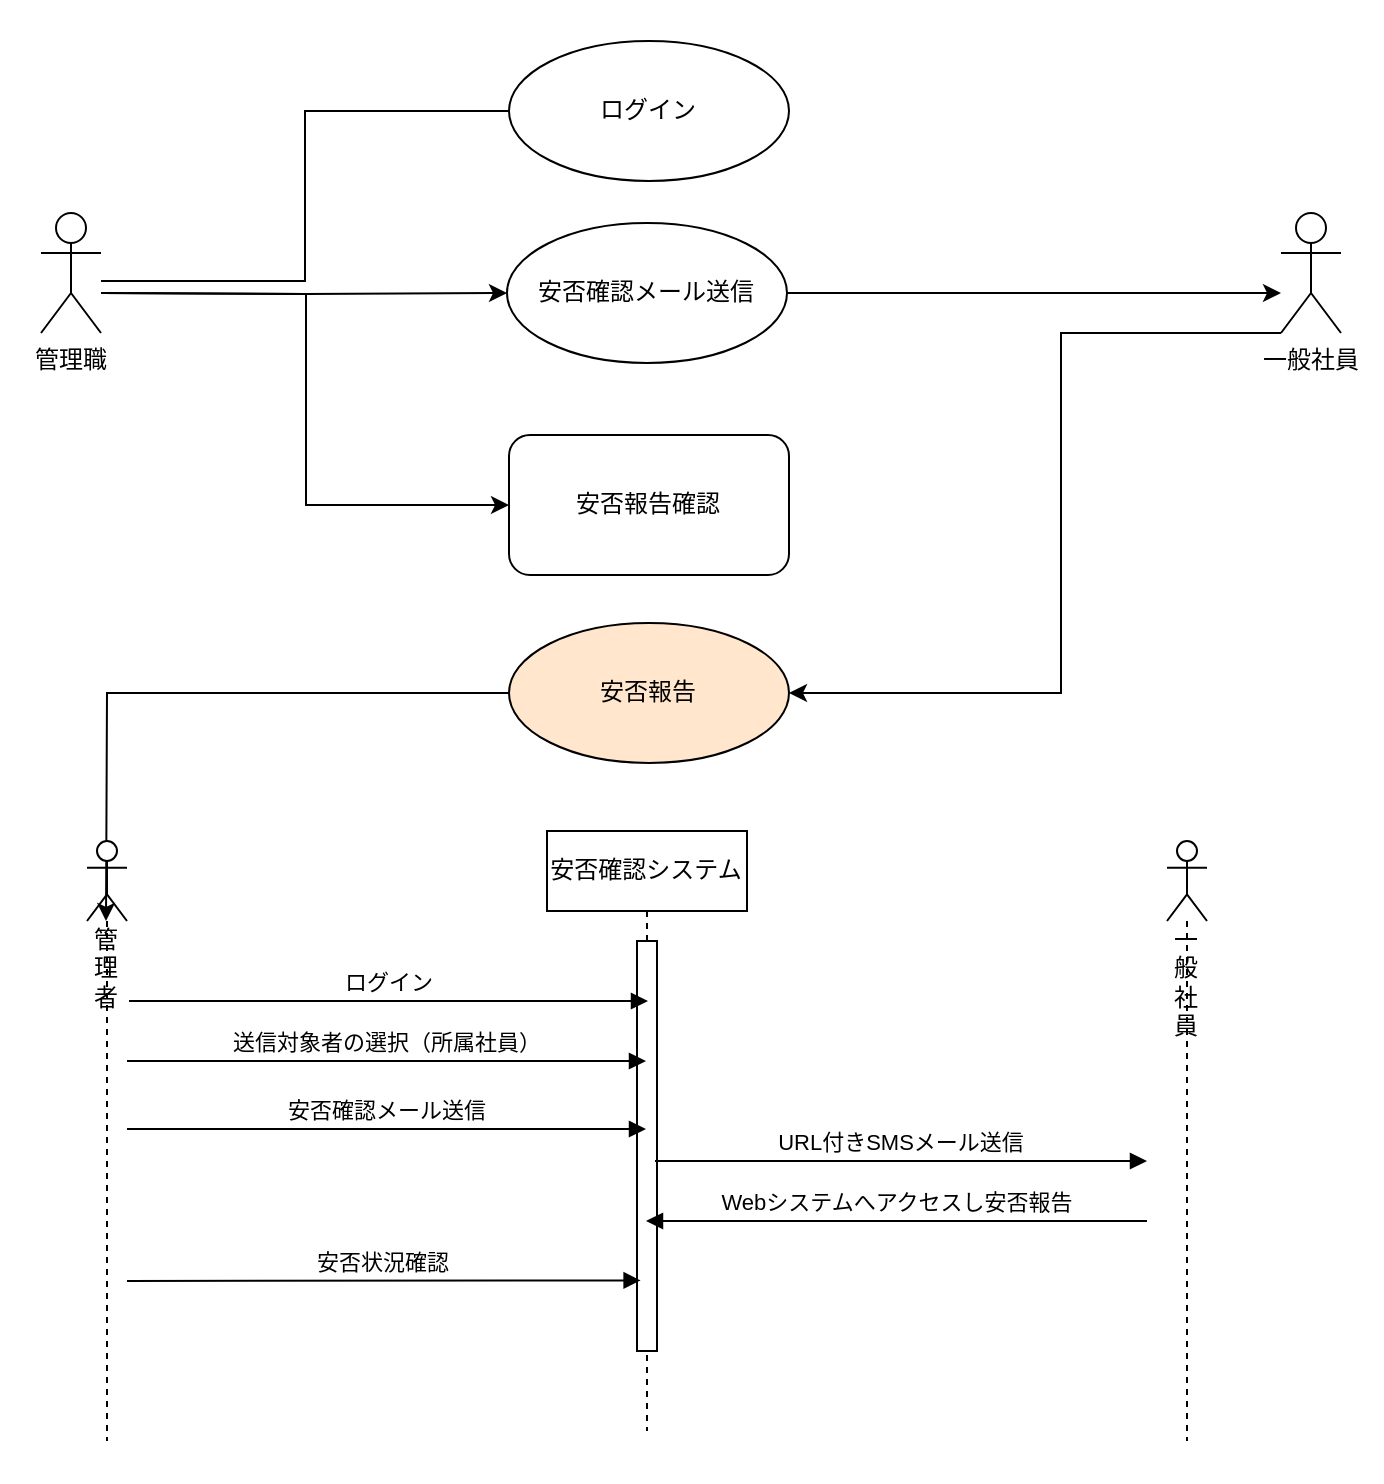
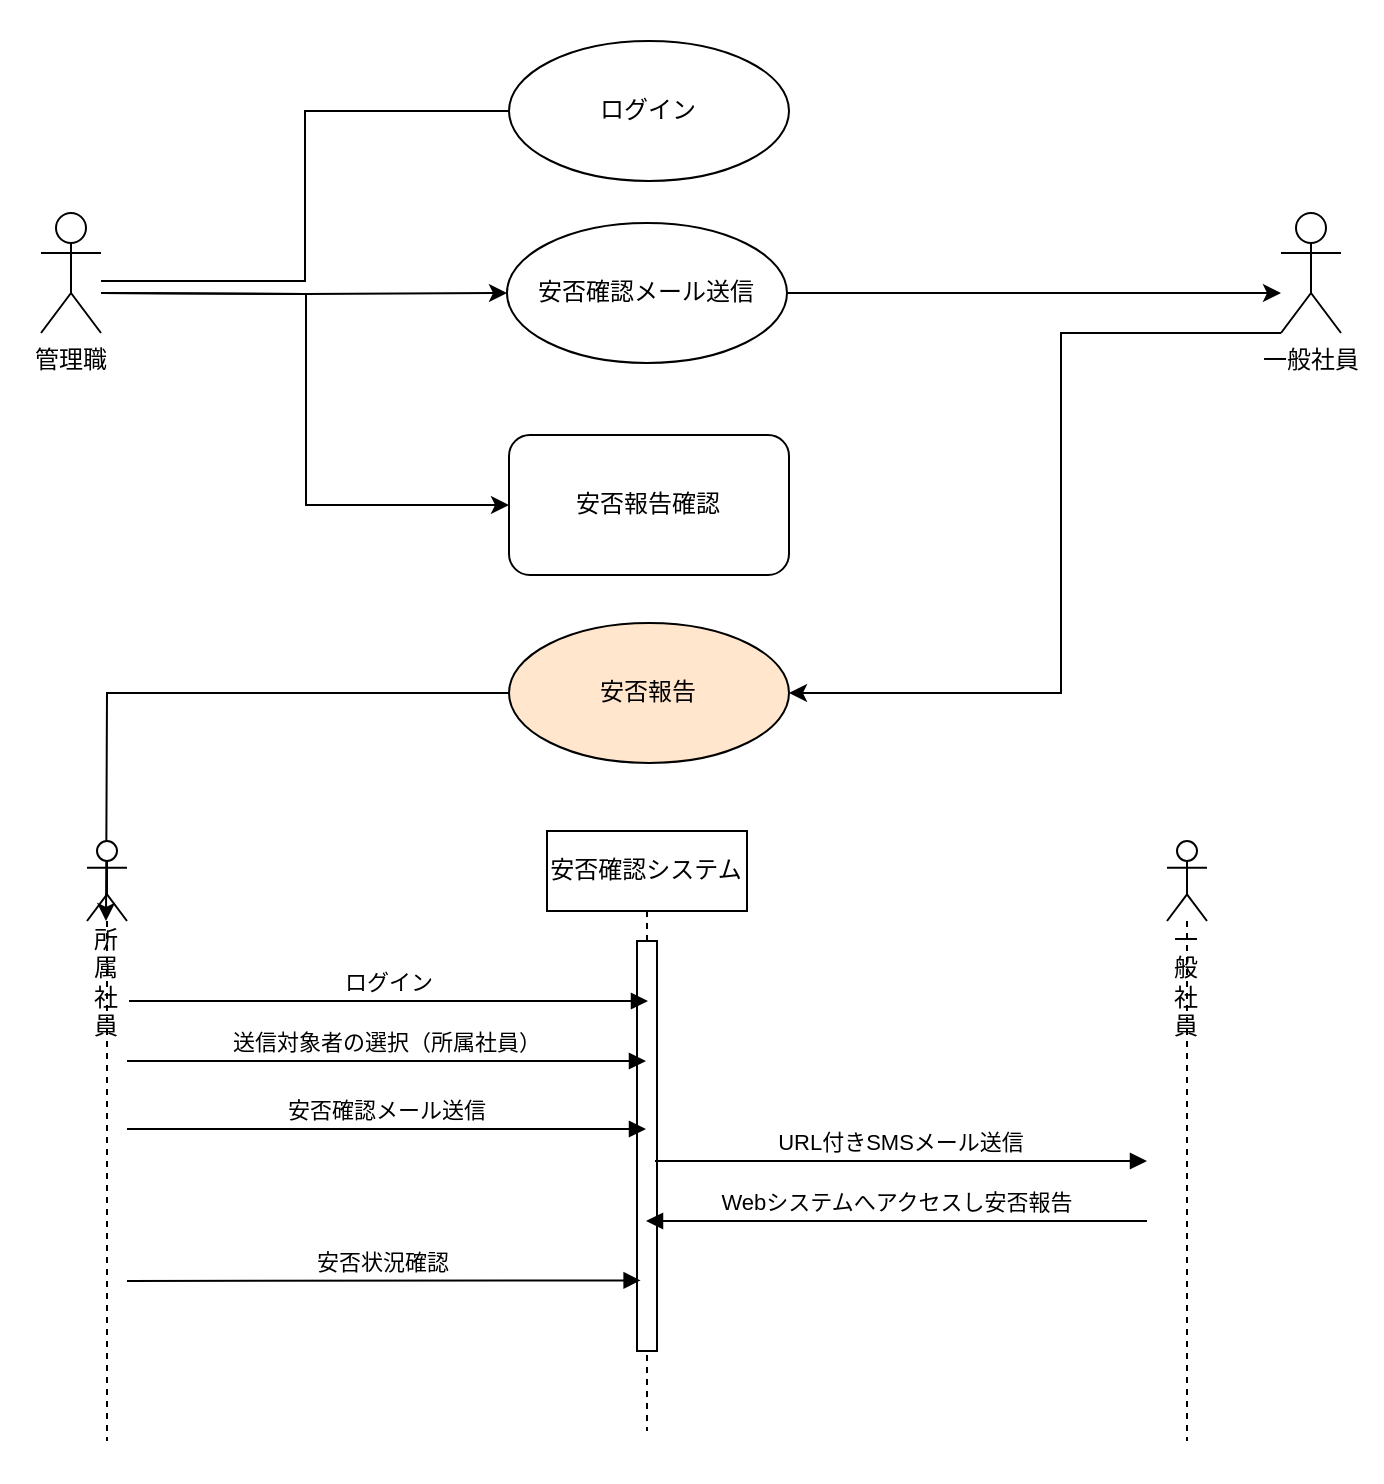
(107, 956) -> (107, 970)
